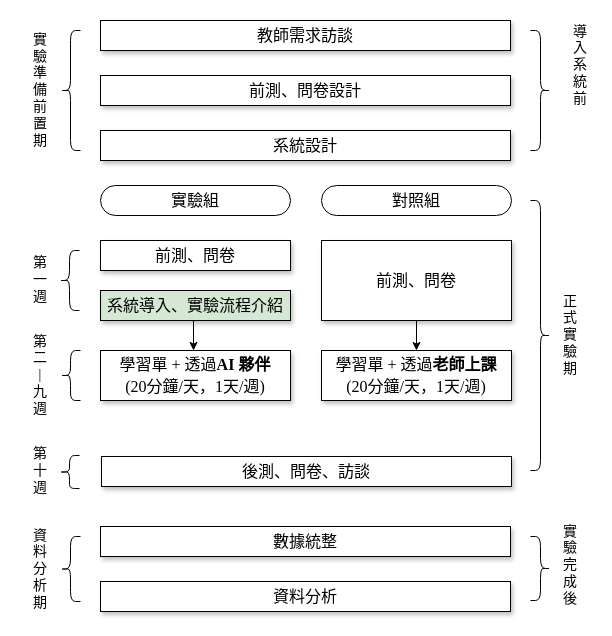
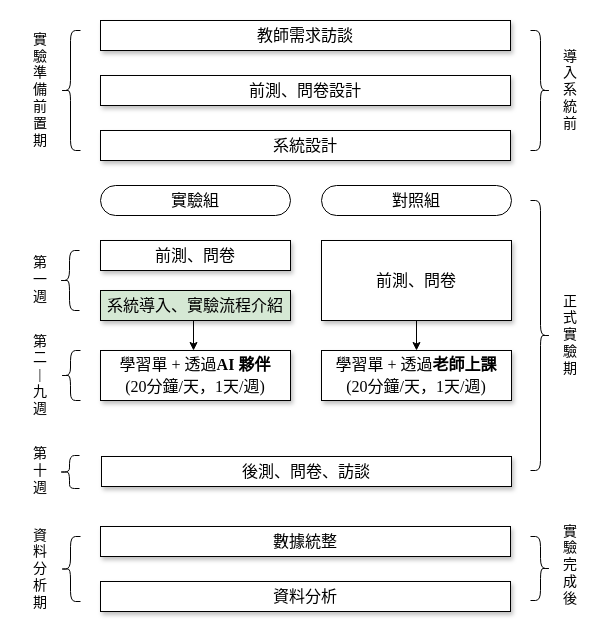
(581, 66) -> (571, 91)
